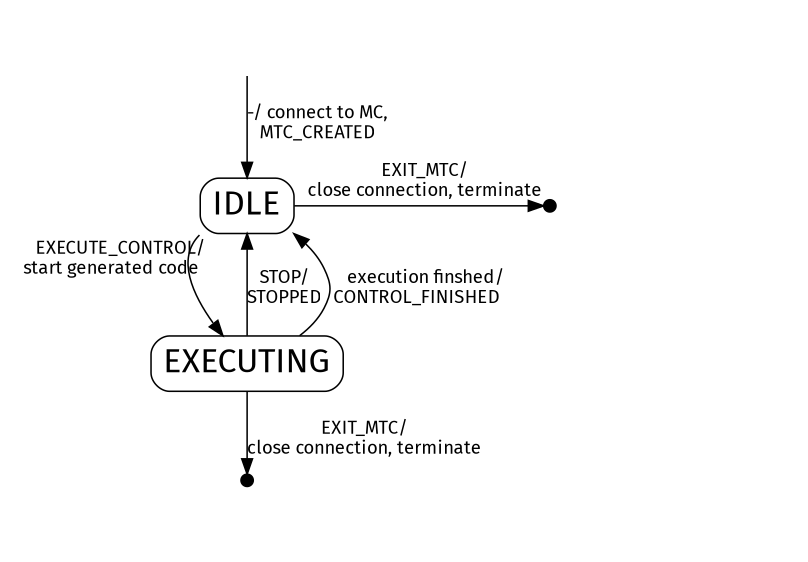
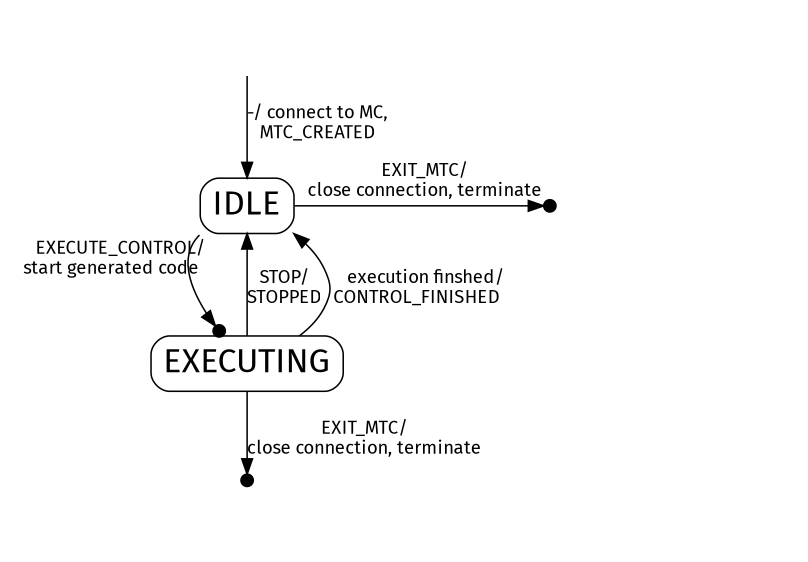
(191, 280) -> (191, 280)
